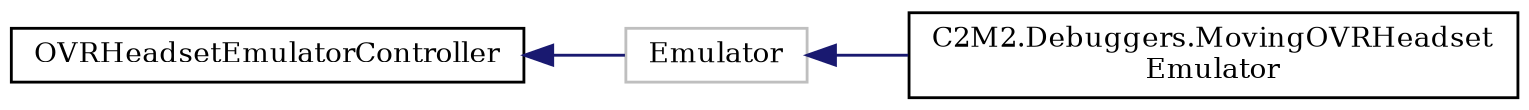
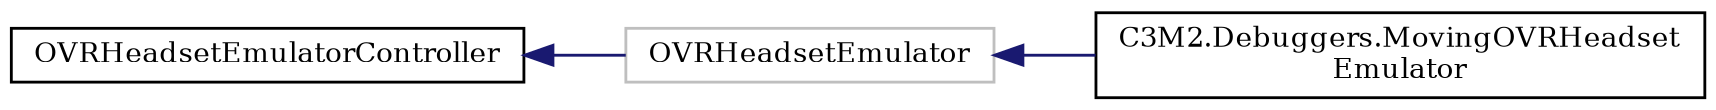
(716, 55) -> (810, 55)
(1213, 55) -> (1400, 55)
